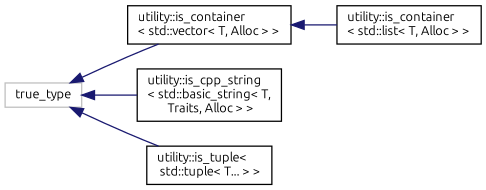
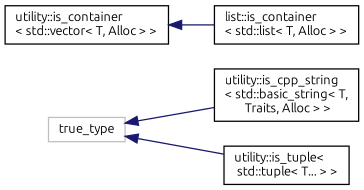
(409, 25) -> (287, 25)
(120, 60) -> none
